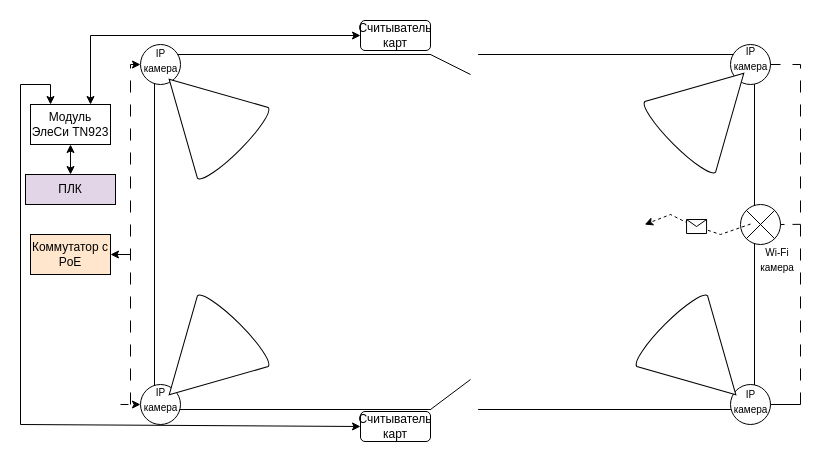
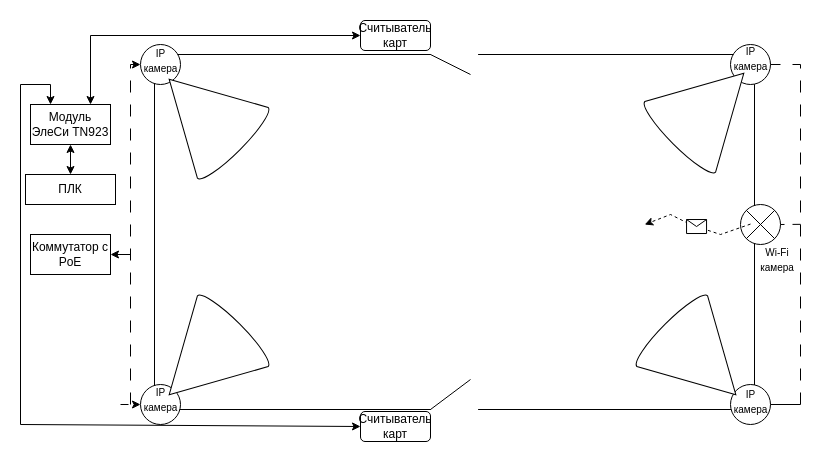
(71, 190) -> (71, 190)
(71, 255) -> (71, 255)
